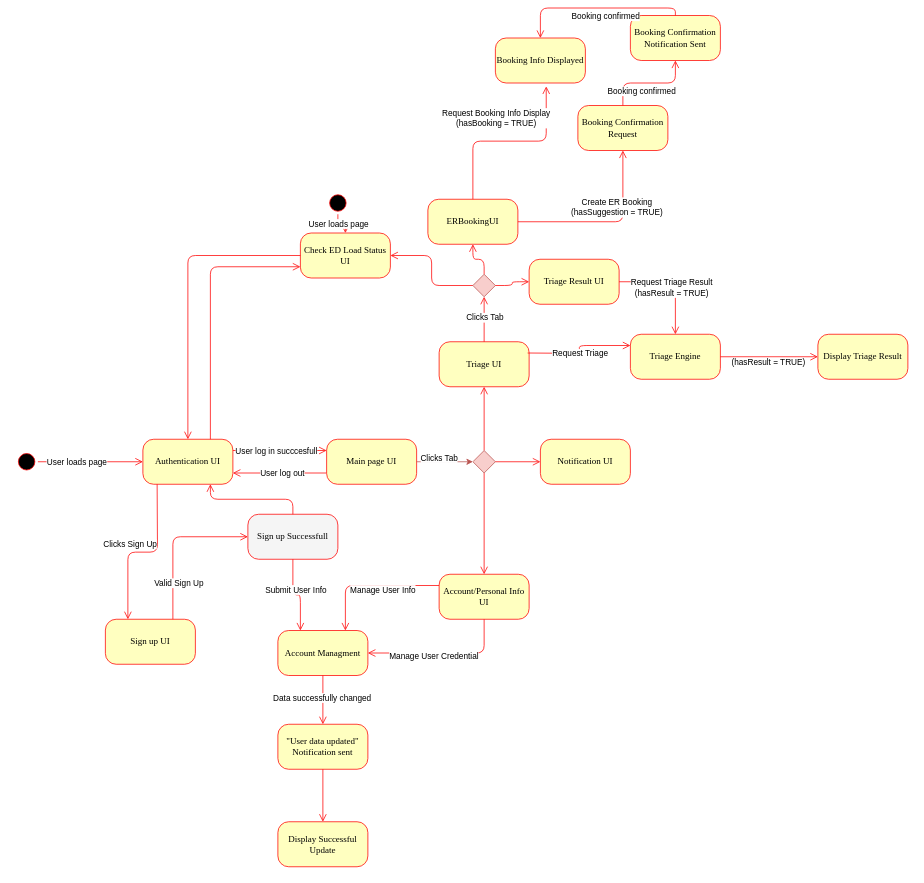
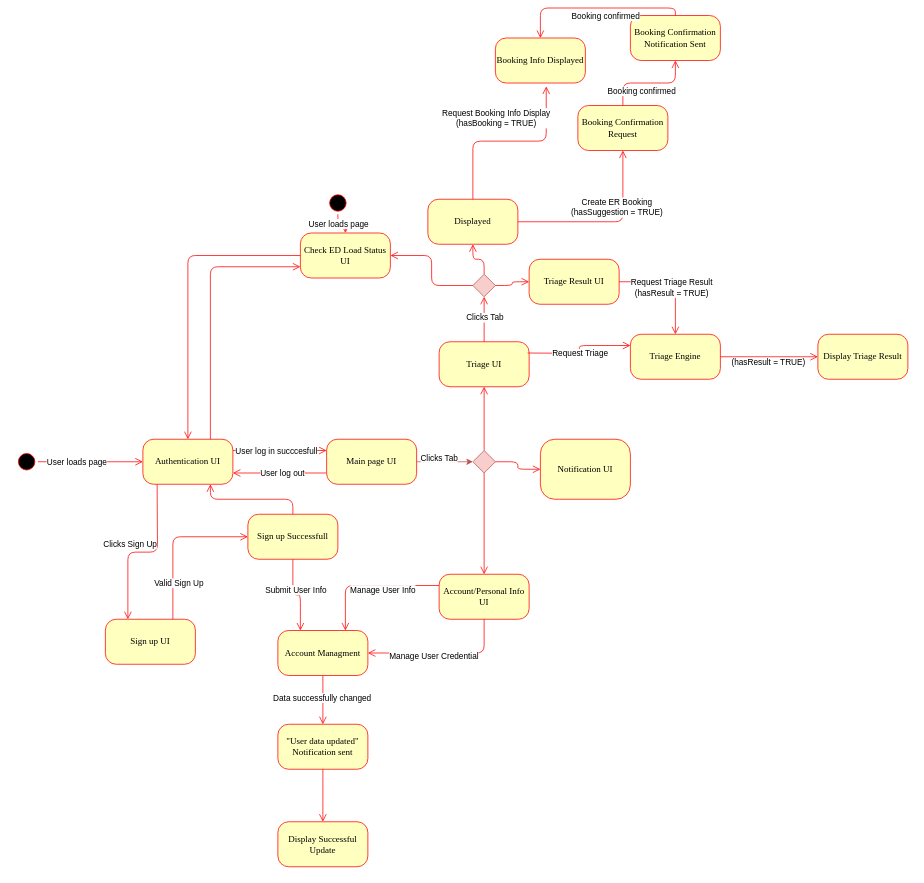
(473, 222) -> (473, 222)
(585, 462) -> (585, 469)
(293, 537) -> (293, 537)
